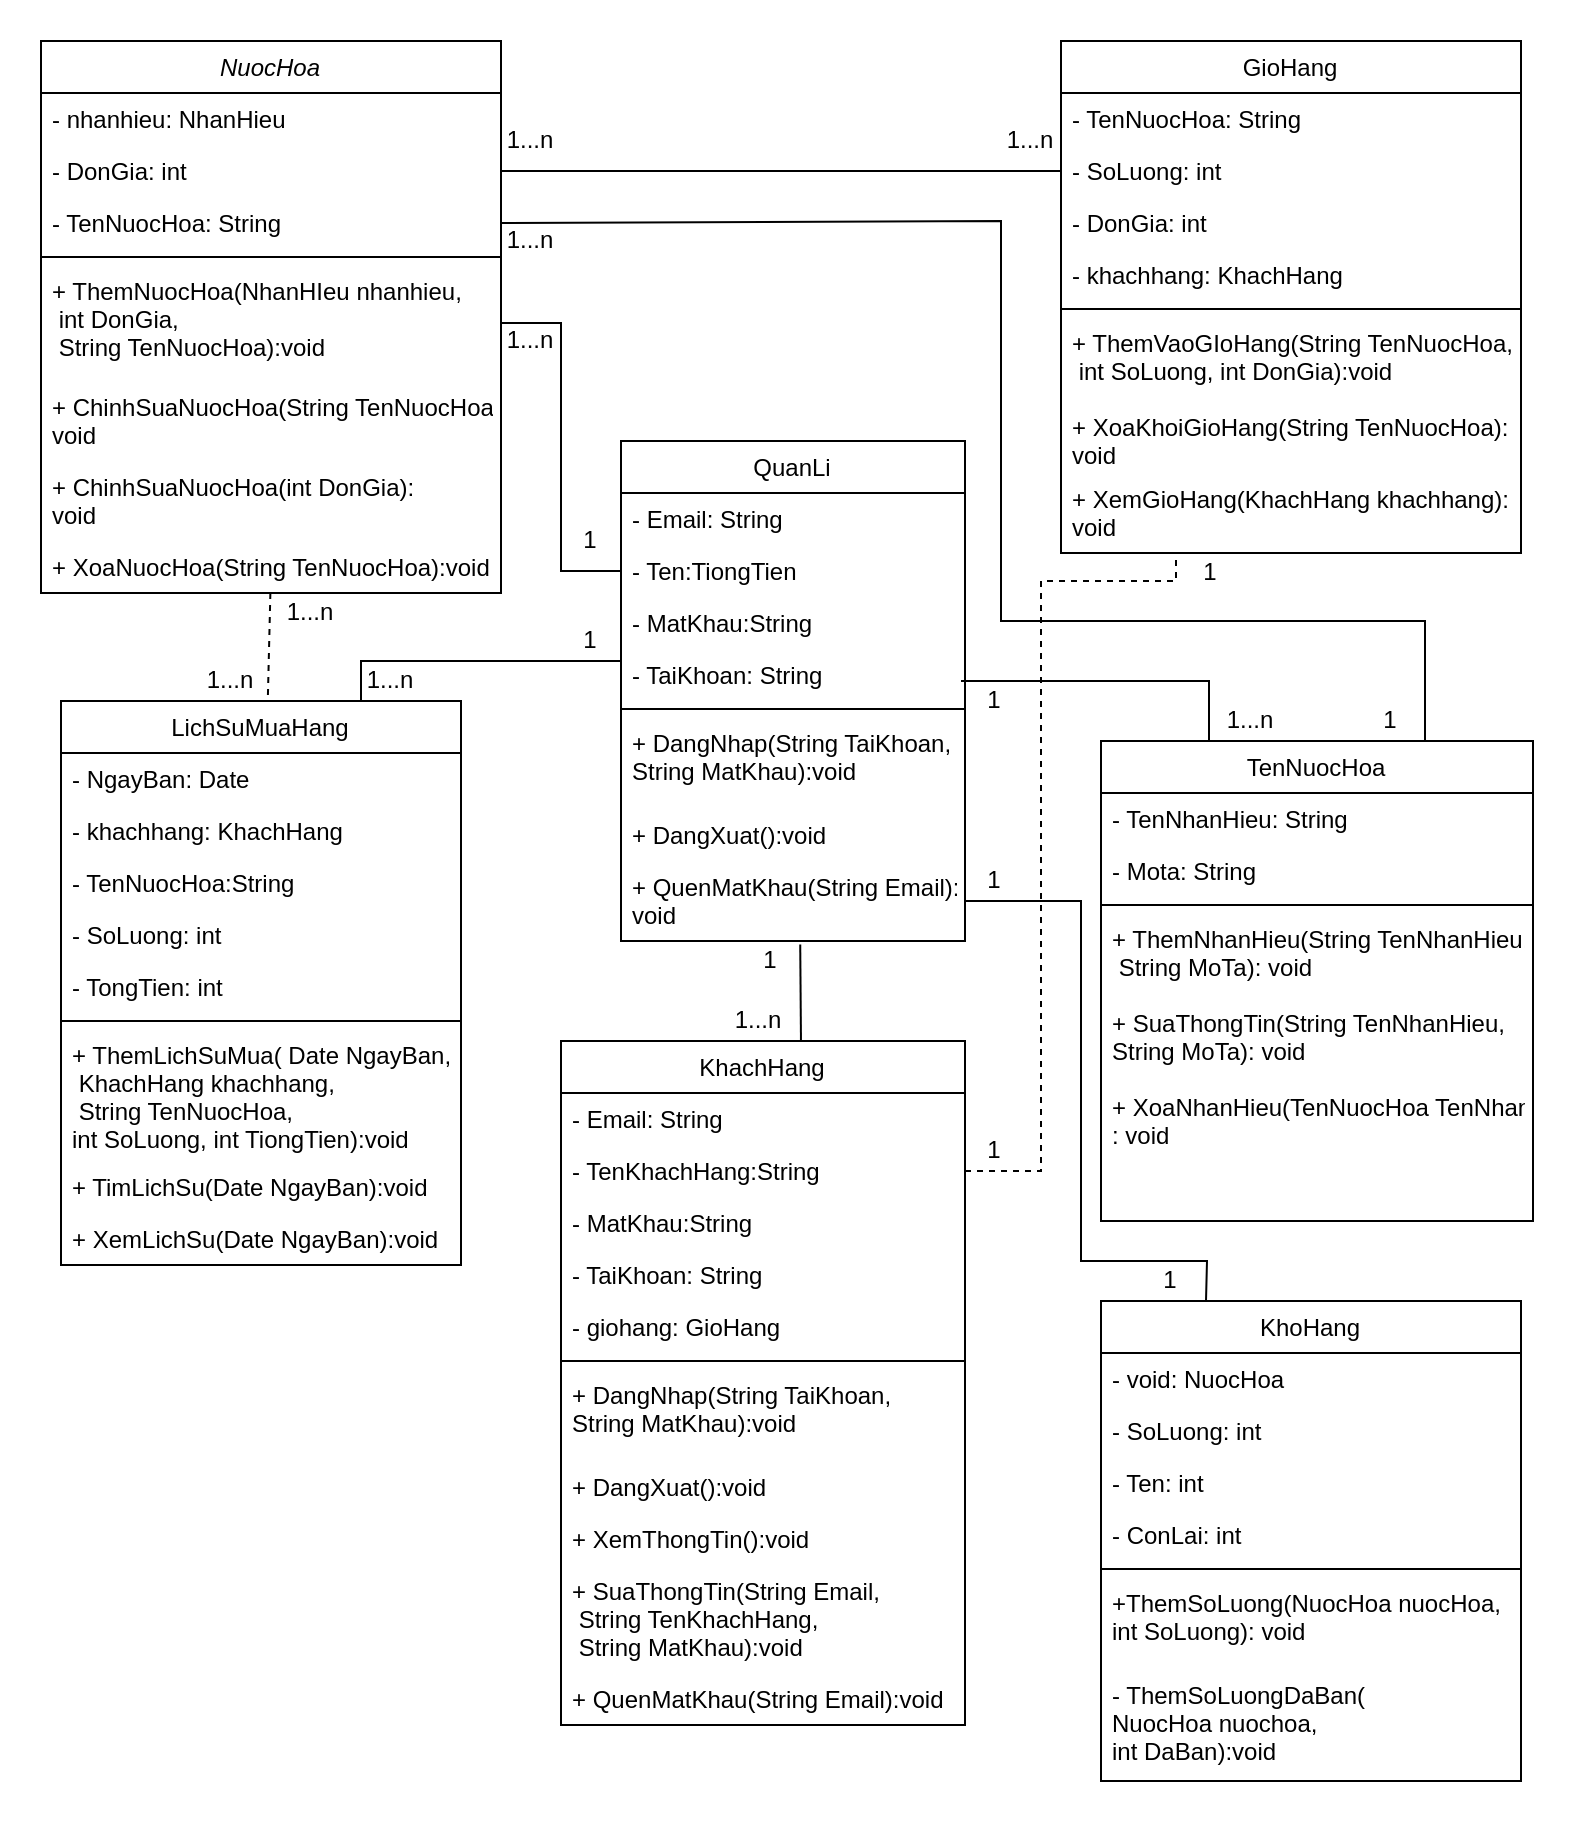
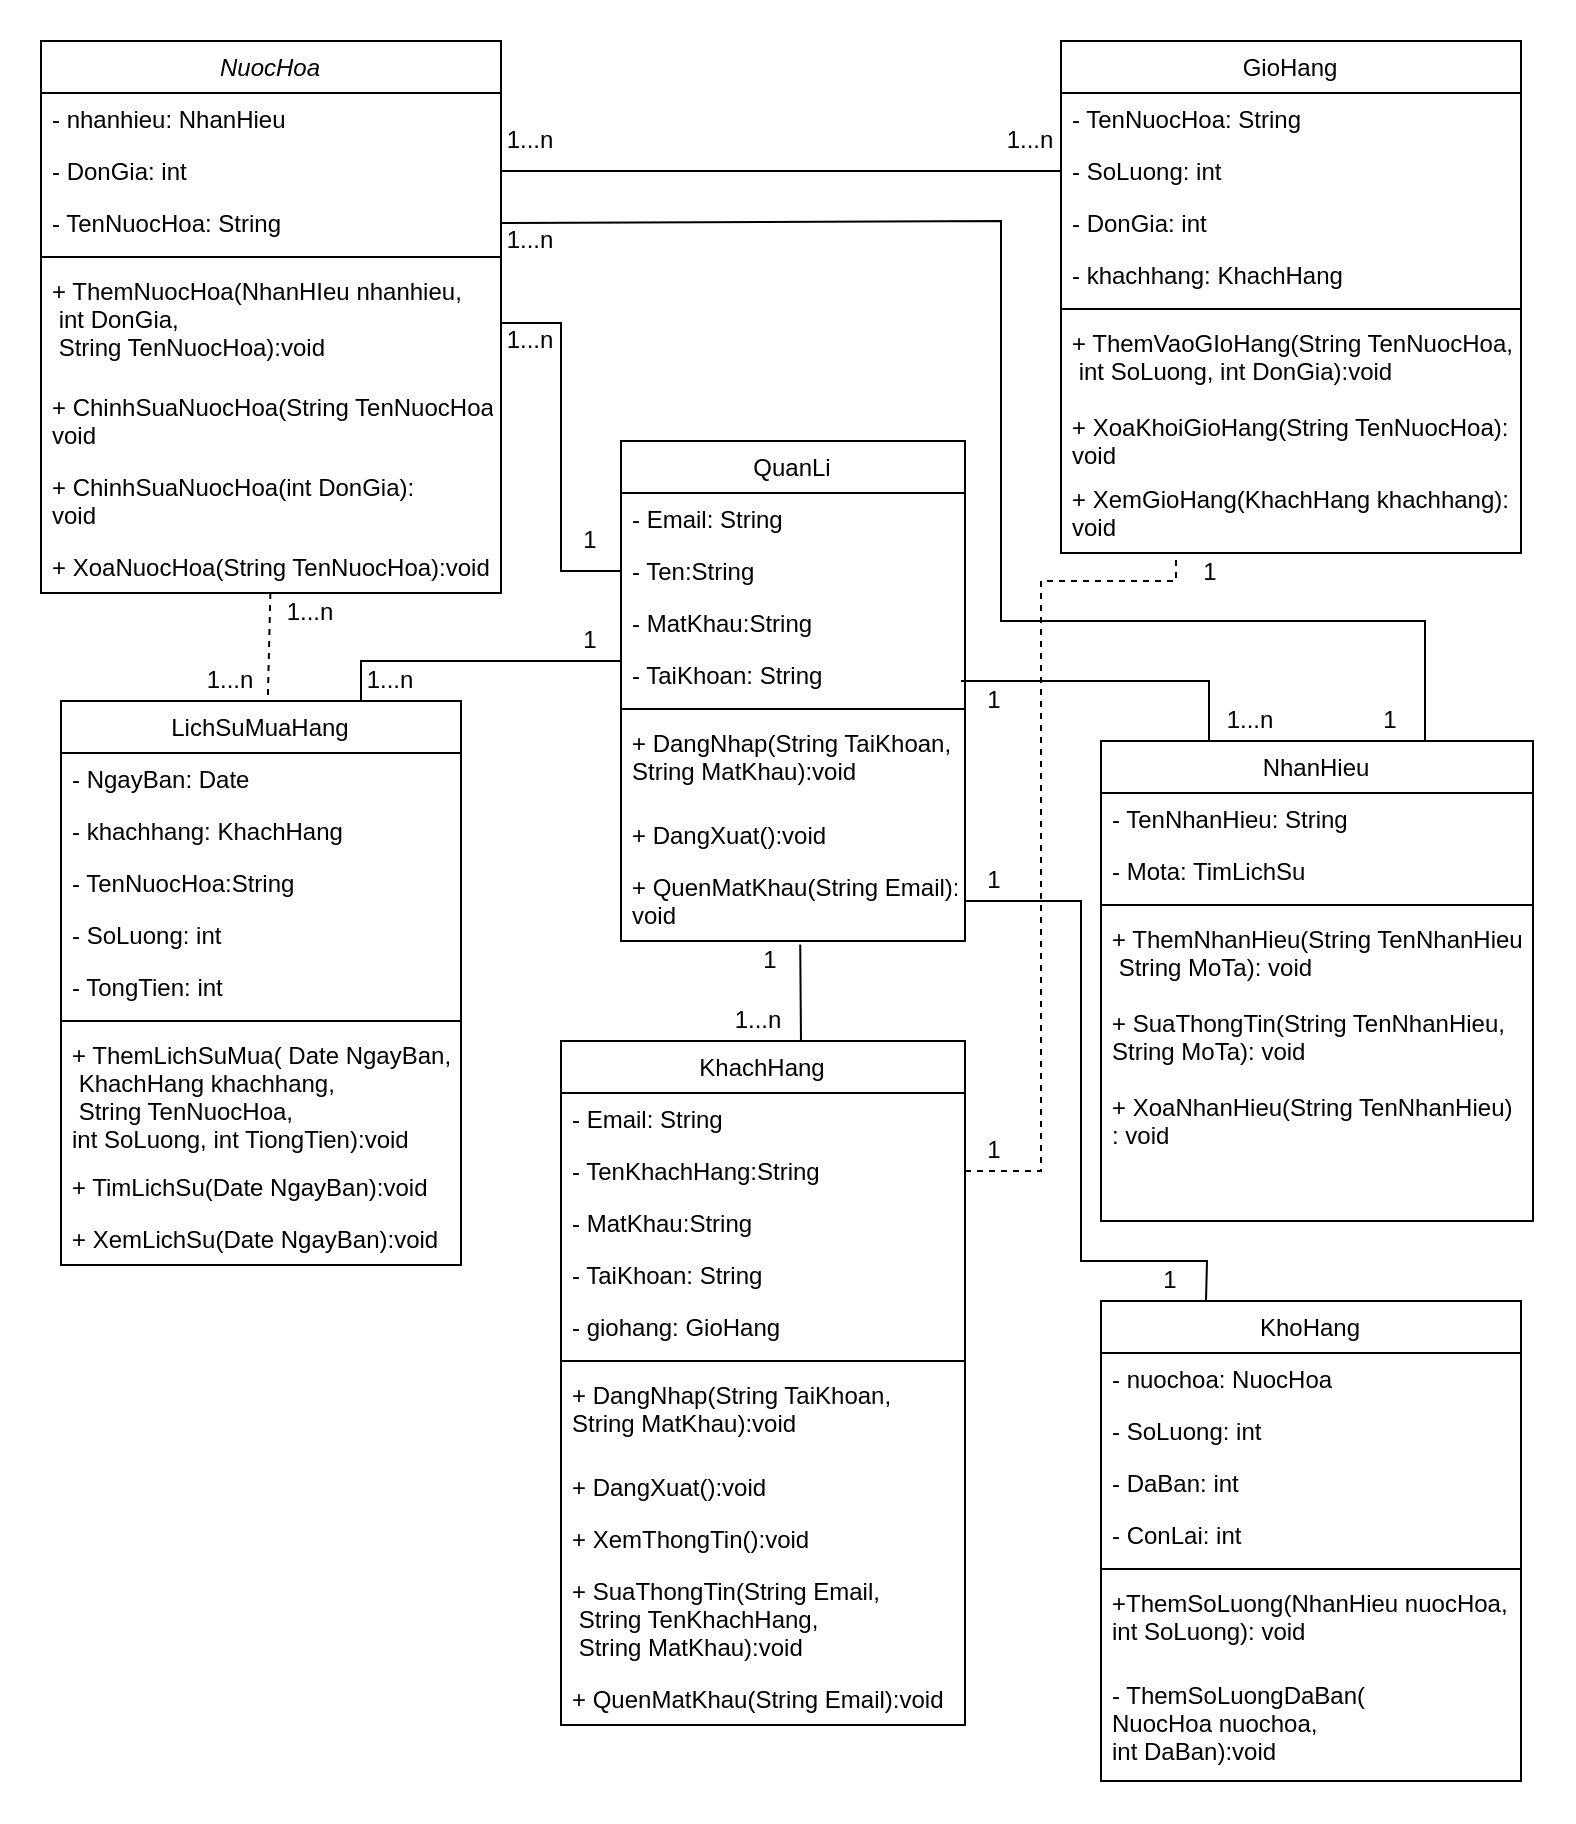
(720, 572) -> (703, 572)
(1316, 768) -> (1316, 768)
(1194, 872) -> (1211, 872)
(1348, 1108) -> (1318, 1108)
(1200, 1380) -> (1224, 1380)
(1167, 1484) -> (1180, 1484)
(1301, 1604) -> (1304, 1604)
